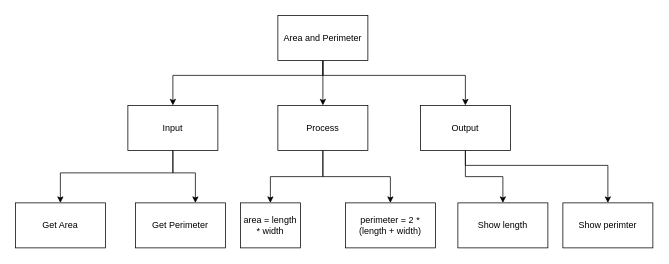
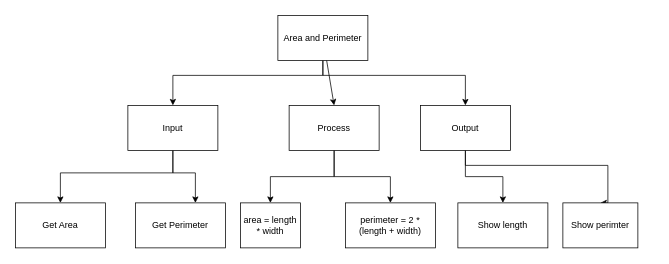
(323, 128) -> (334, 128)
(608, 225) -> (600, 225)
